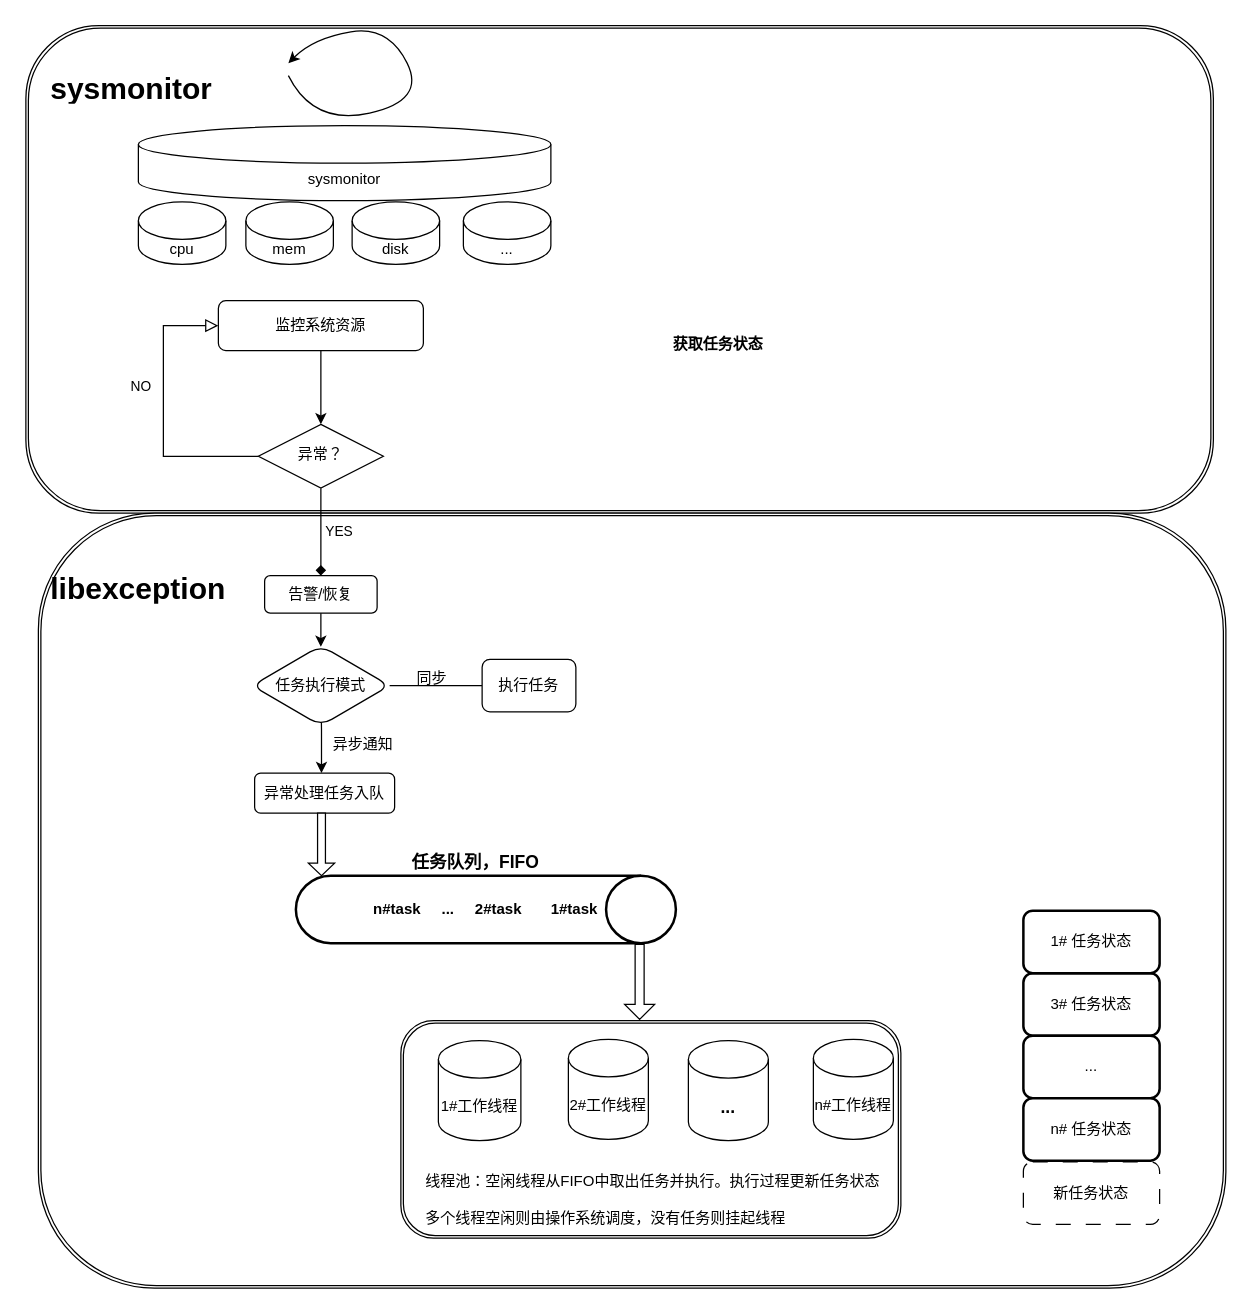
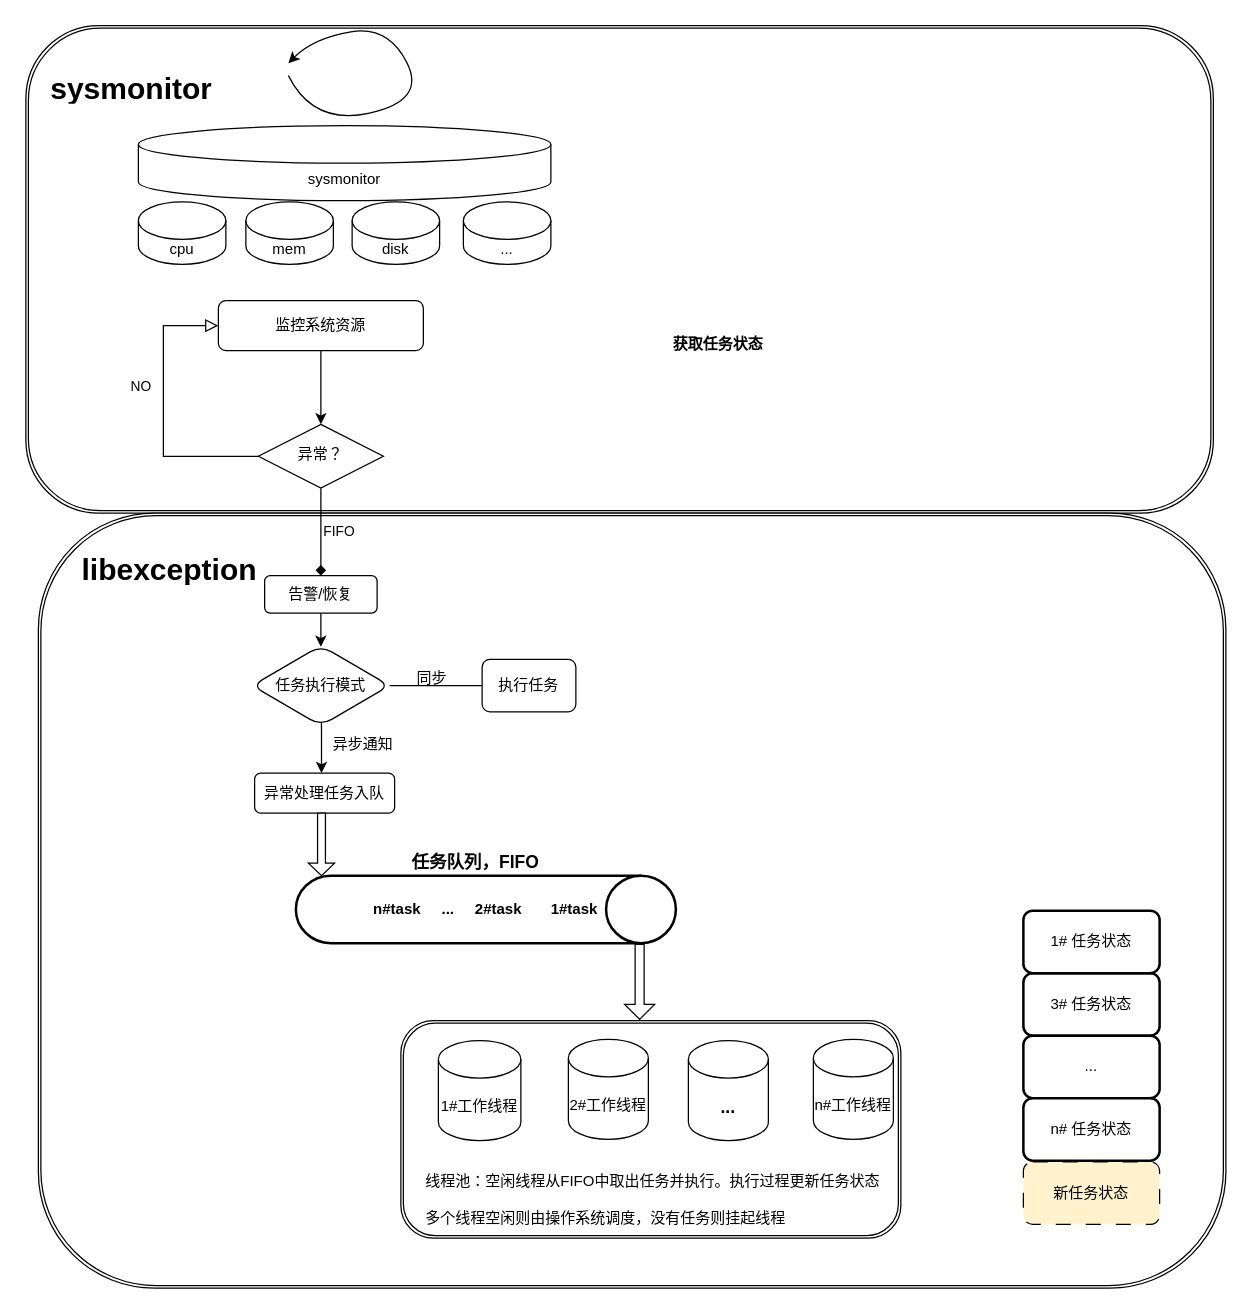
(339, 532) -> (339, 532)
(137, 582) -> (168, 563)
(1091, 1193) -> (1091, 1193)
